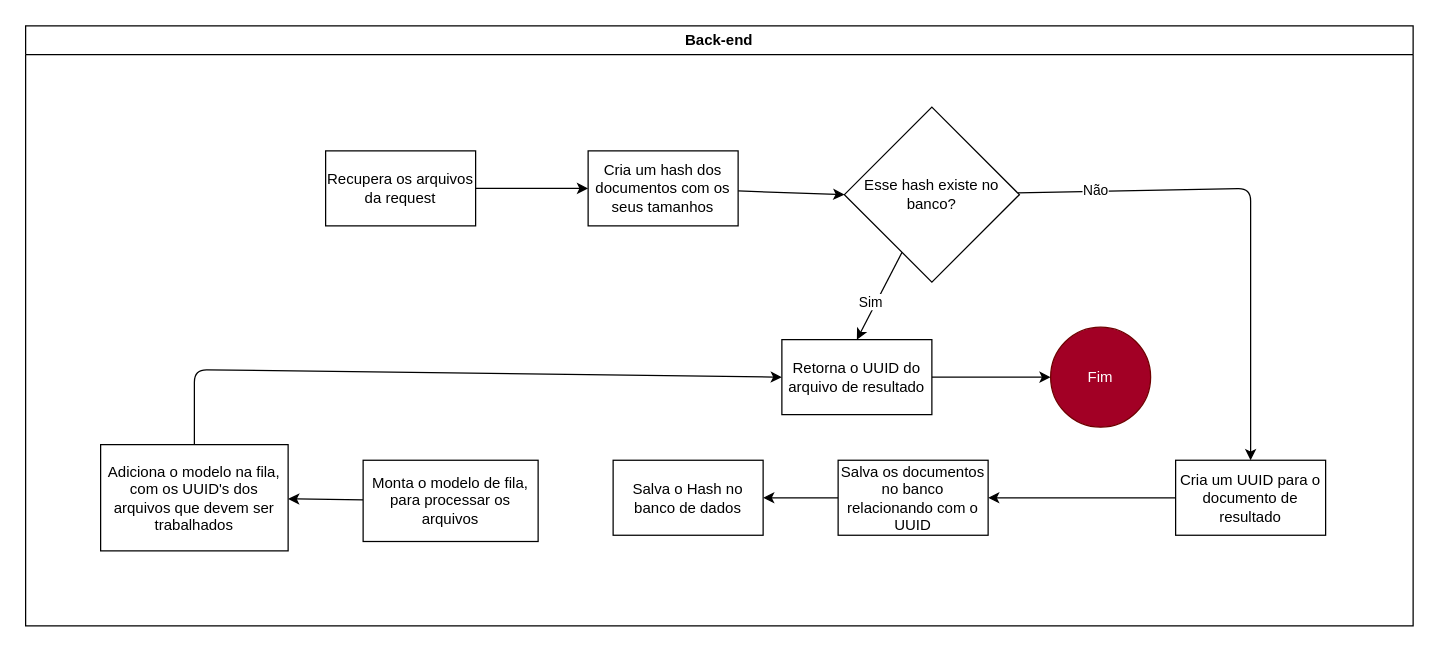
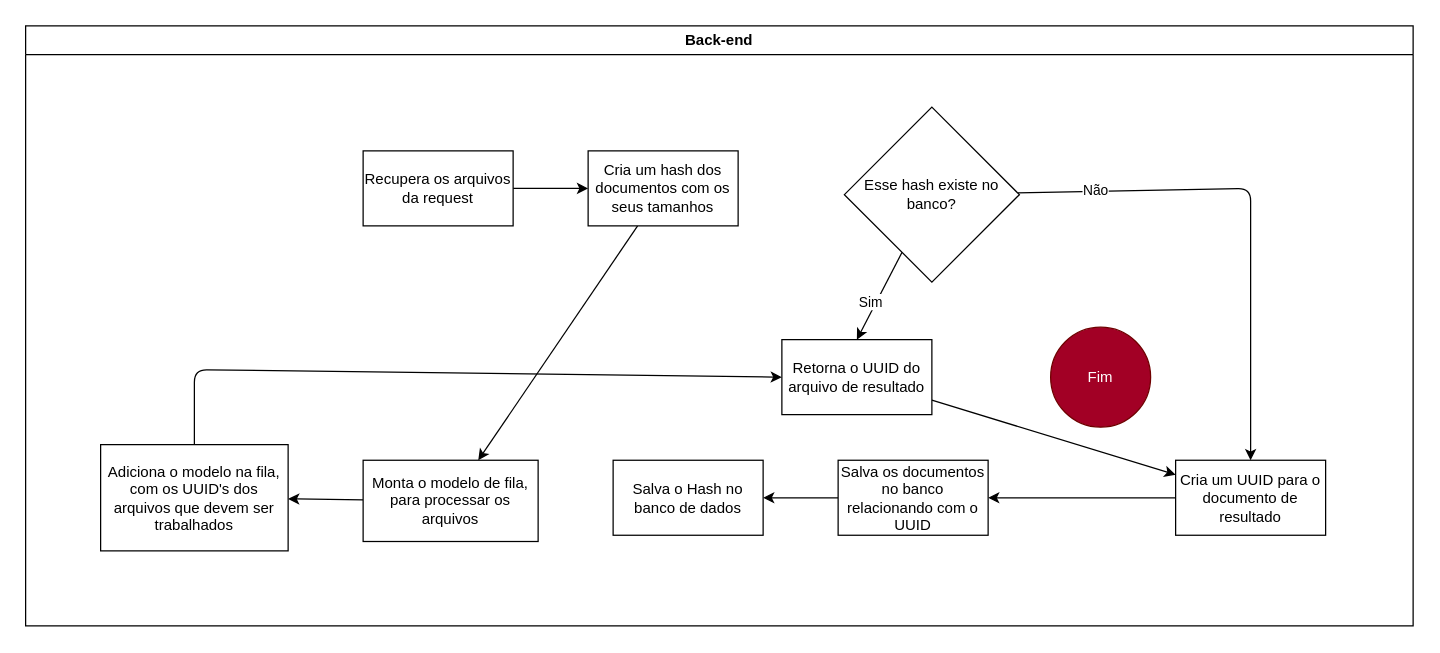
(401, 188) -> (438, 188)
(787, 192) -> (560, 339)
(987, 377) -> (1050, 436)
